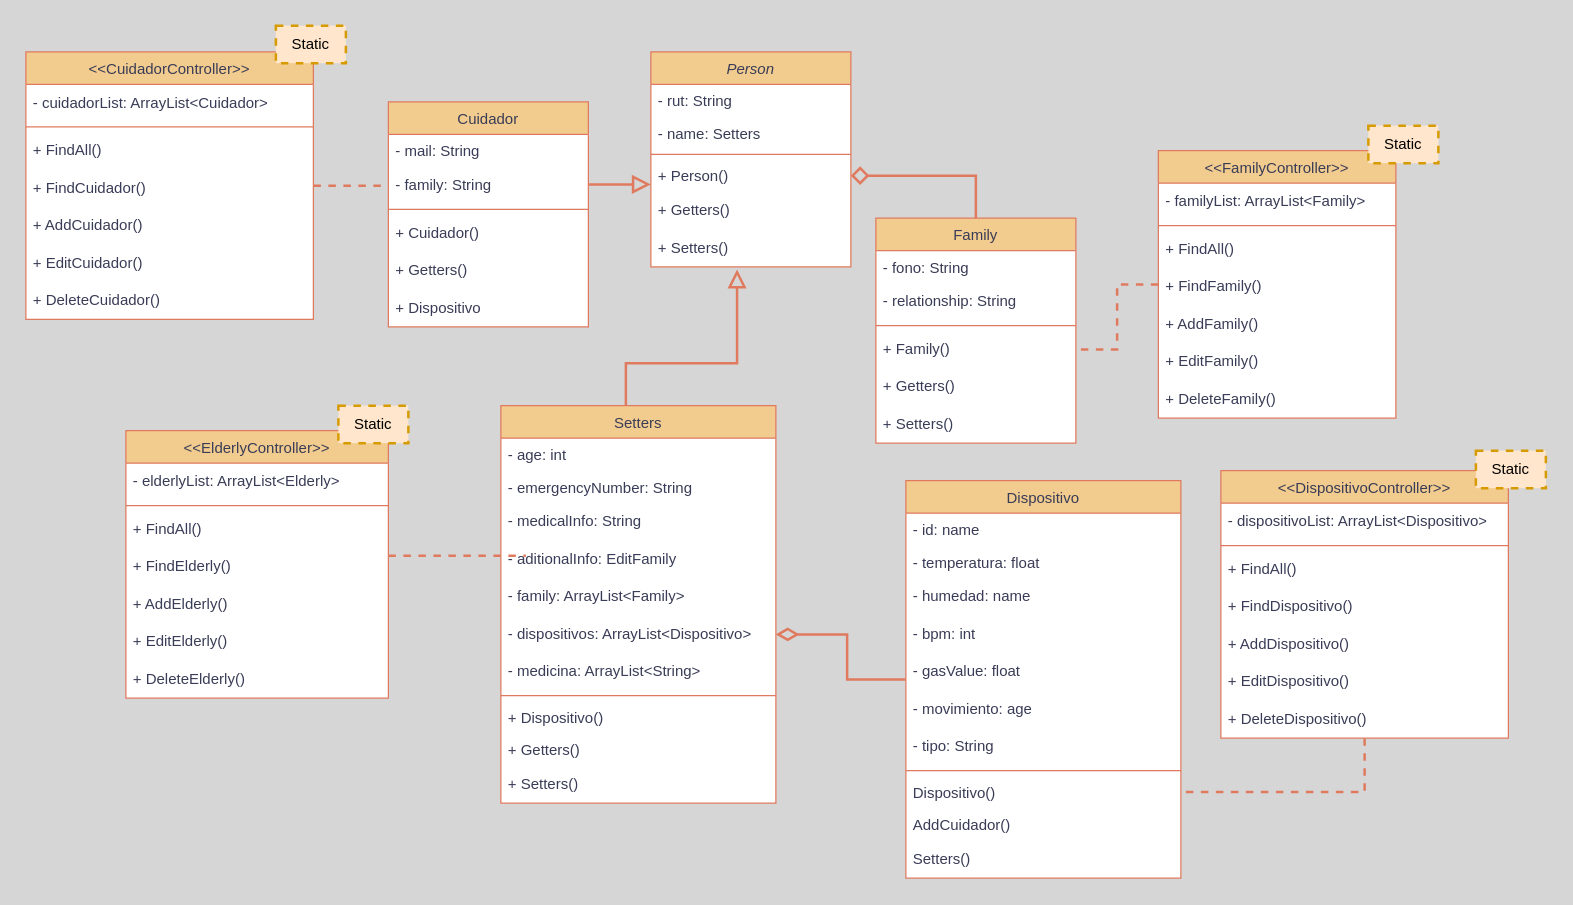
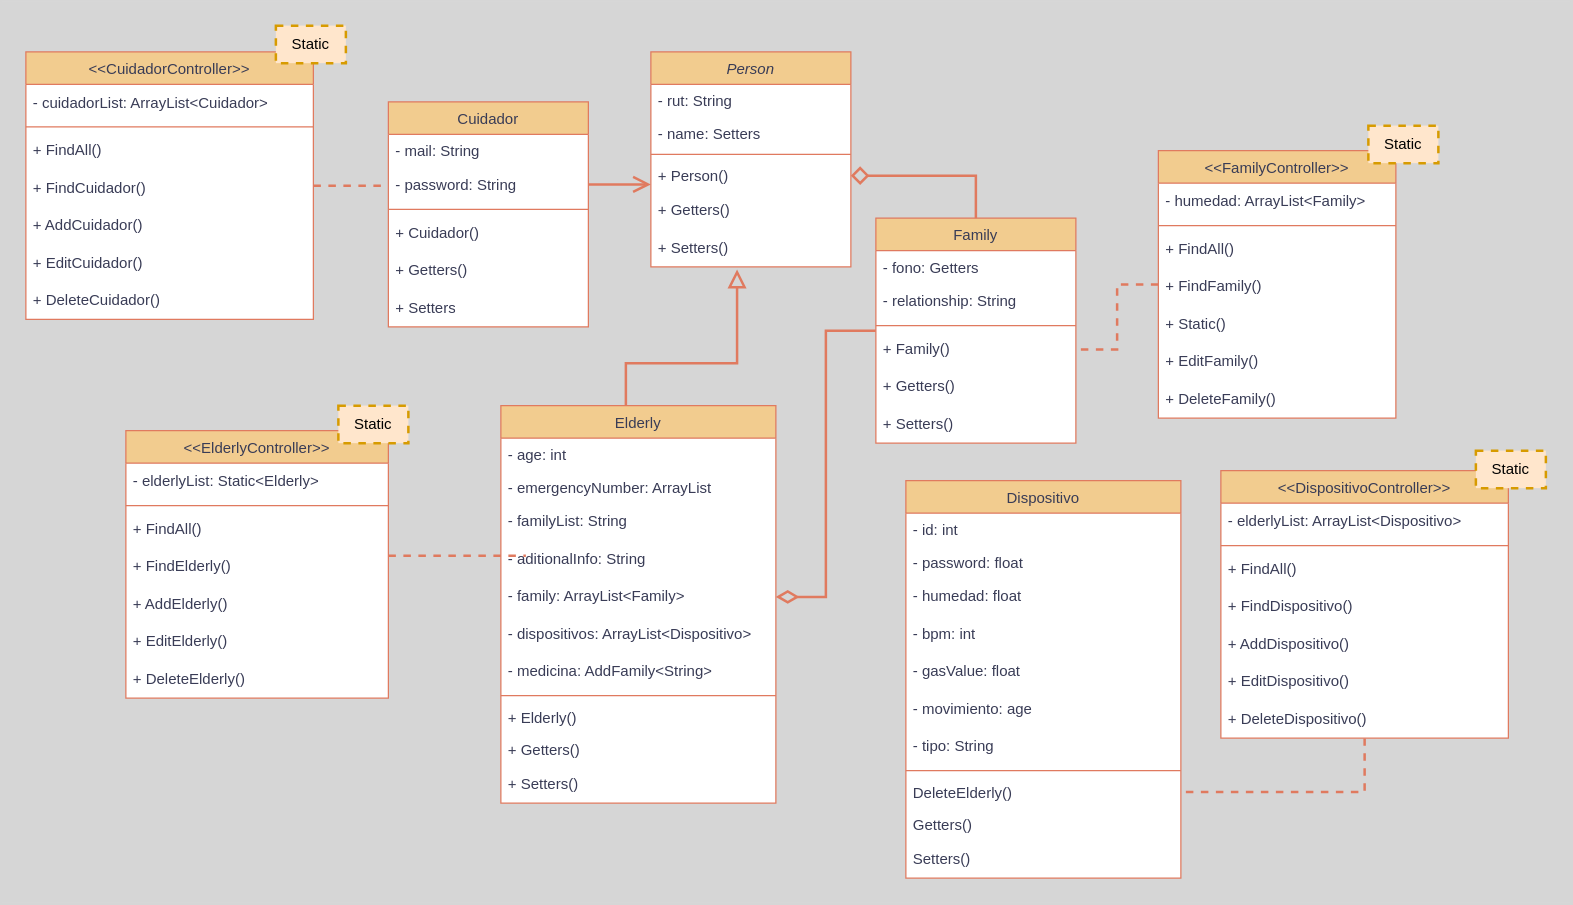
(631, 184) -> (637, 184)
(451, 186) -> (463, 186)
(1278, 202) -> (1272, 202)
(934, 268) -> (940, 268)
(442, 308) -> (431, 308)
(1214, 324) -> (1204, 324)
(638, 423) -> (638, 423)
none -> (826, 453)
(254, 482) -> (242, 482)
(605, 488) -> (617, 488)
(585, 522) -> (578, 522)
(1366, 522) -> (1364, 522)
(947, 530) -> (941, 530)
(604, 559) -> (591, 559)
(989, 563) -> (976, 563)
(970, 597) -> (973, 597)
(847, 661) -> none
(616, 672) -> (614, 672)
(563, 718) -> (548, 718)
(961, 793) -> (970, 793)
(965, 825) -> (950, 825)
